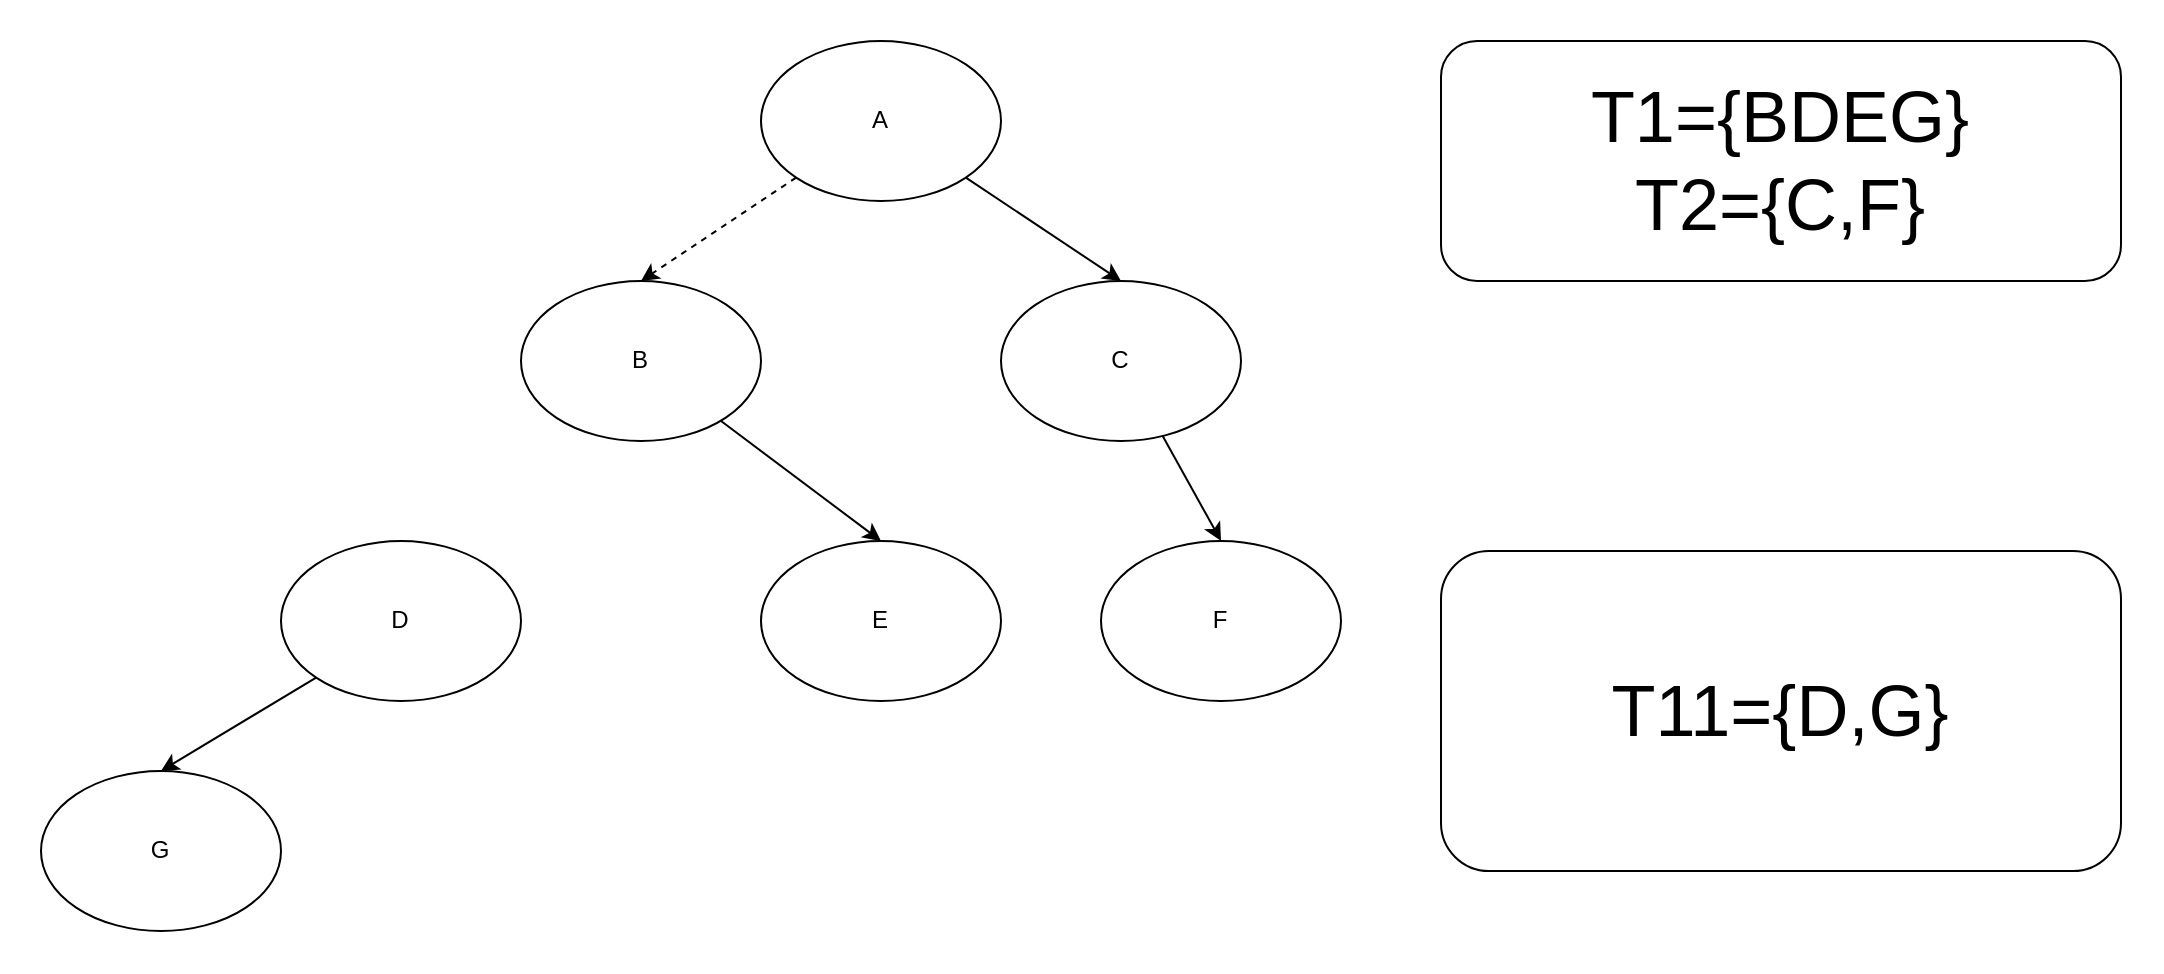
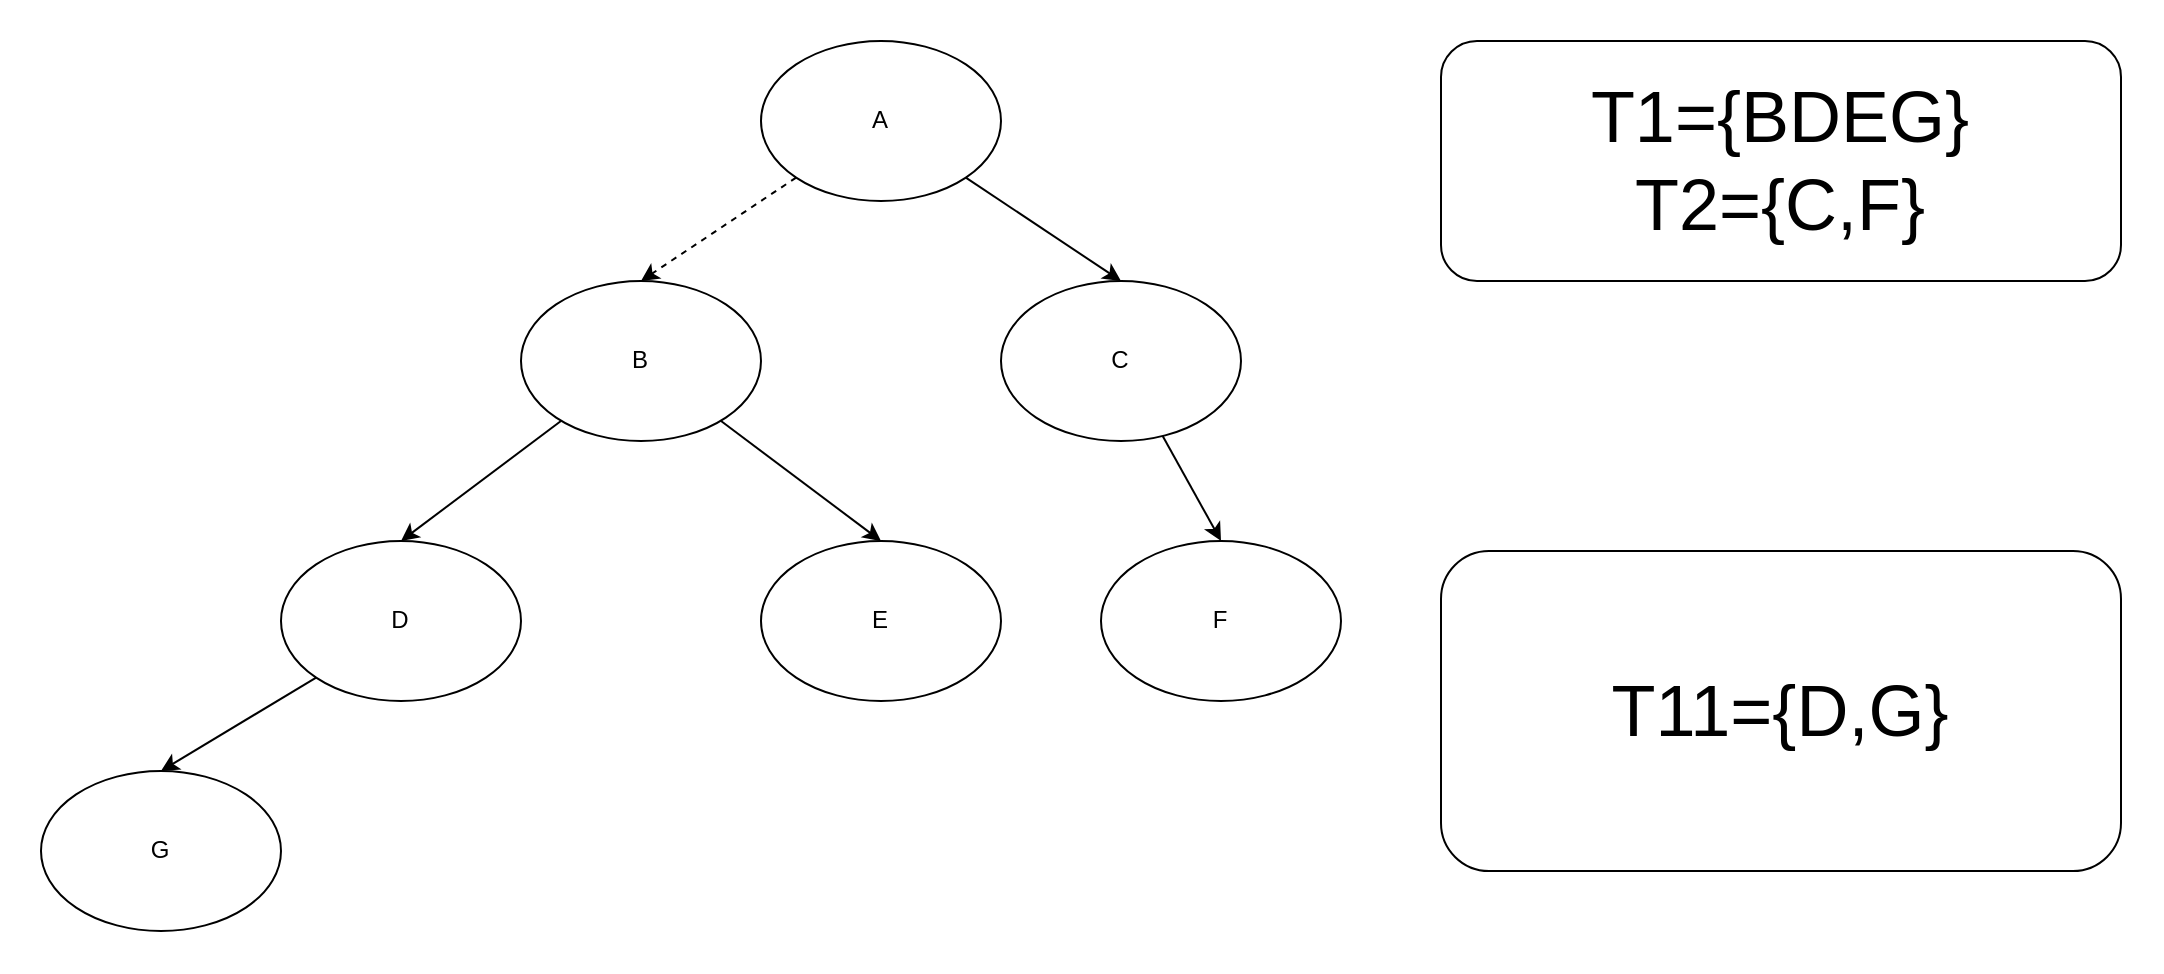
none -> (487, 477)
